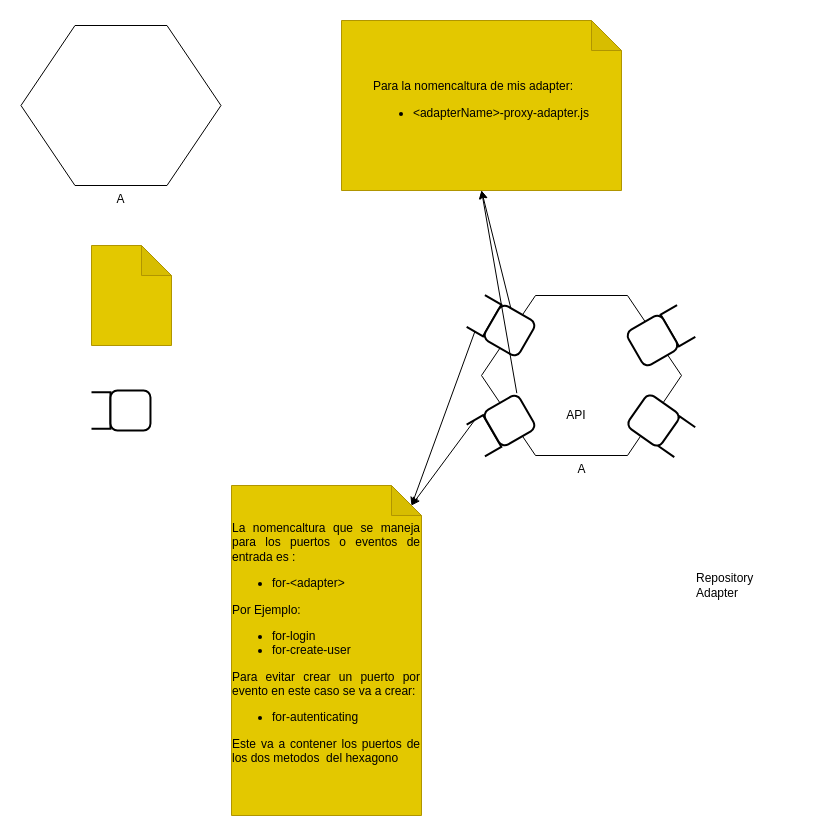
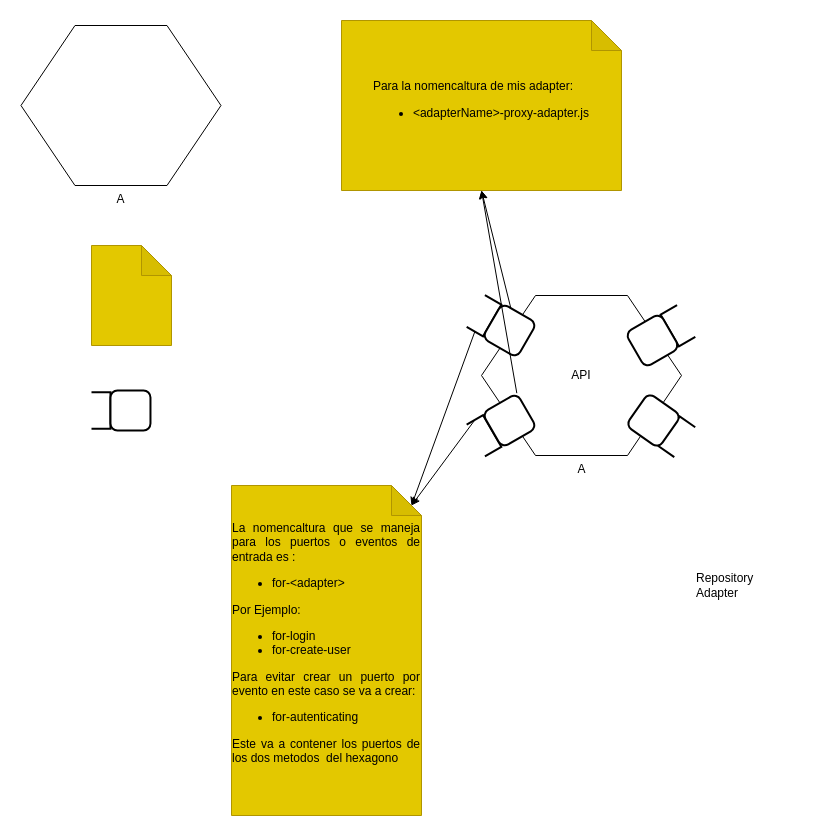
(577, 416) -> (582, 376)
